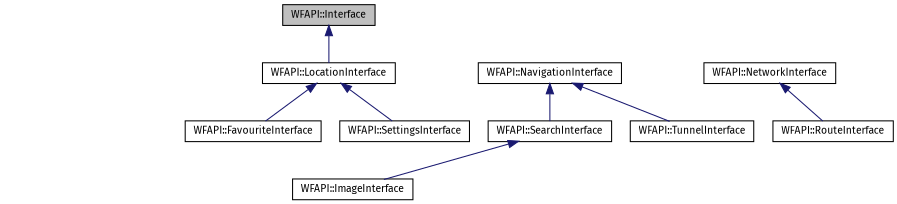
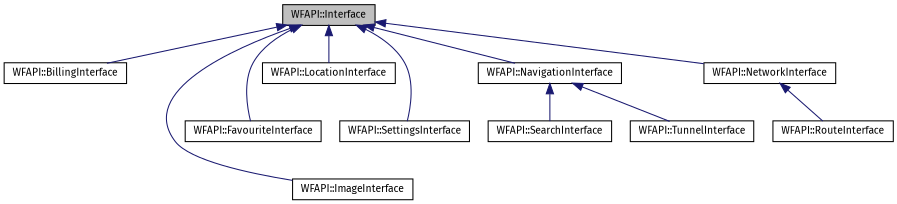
none -> (545, 44)
none -> (445, 45)
none -> (65, 73)
(287, 105) -> (252, 66)
(371, 105) -> (406, 66)
(446, 162) -> (168, 114)
